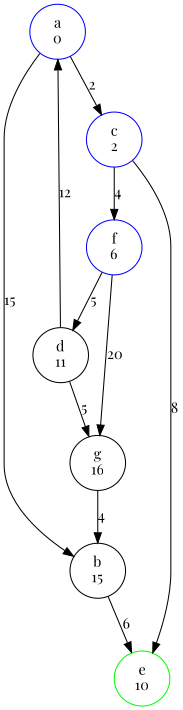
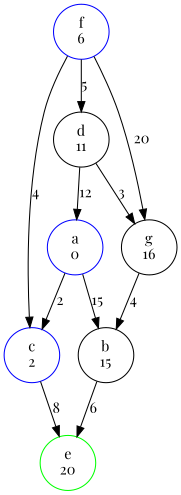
(114, 188) -> (32, 184)
(85, 409) -> (122, 193)
(142, 679) -> (68, 463)
